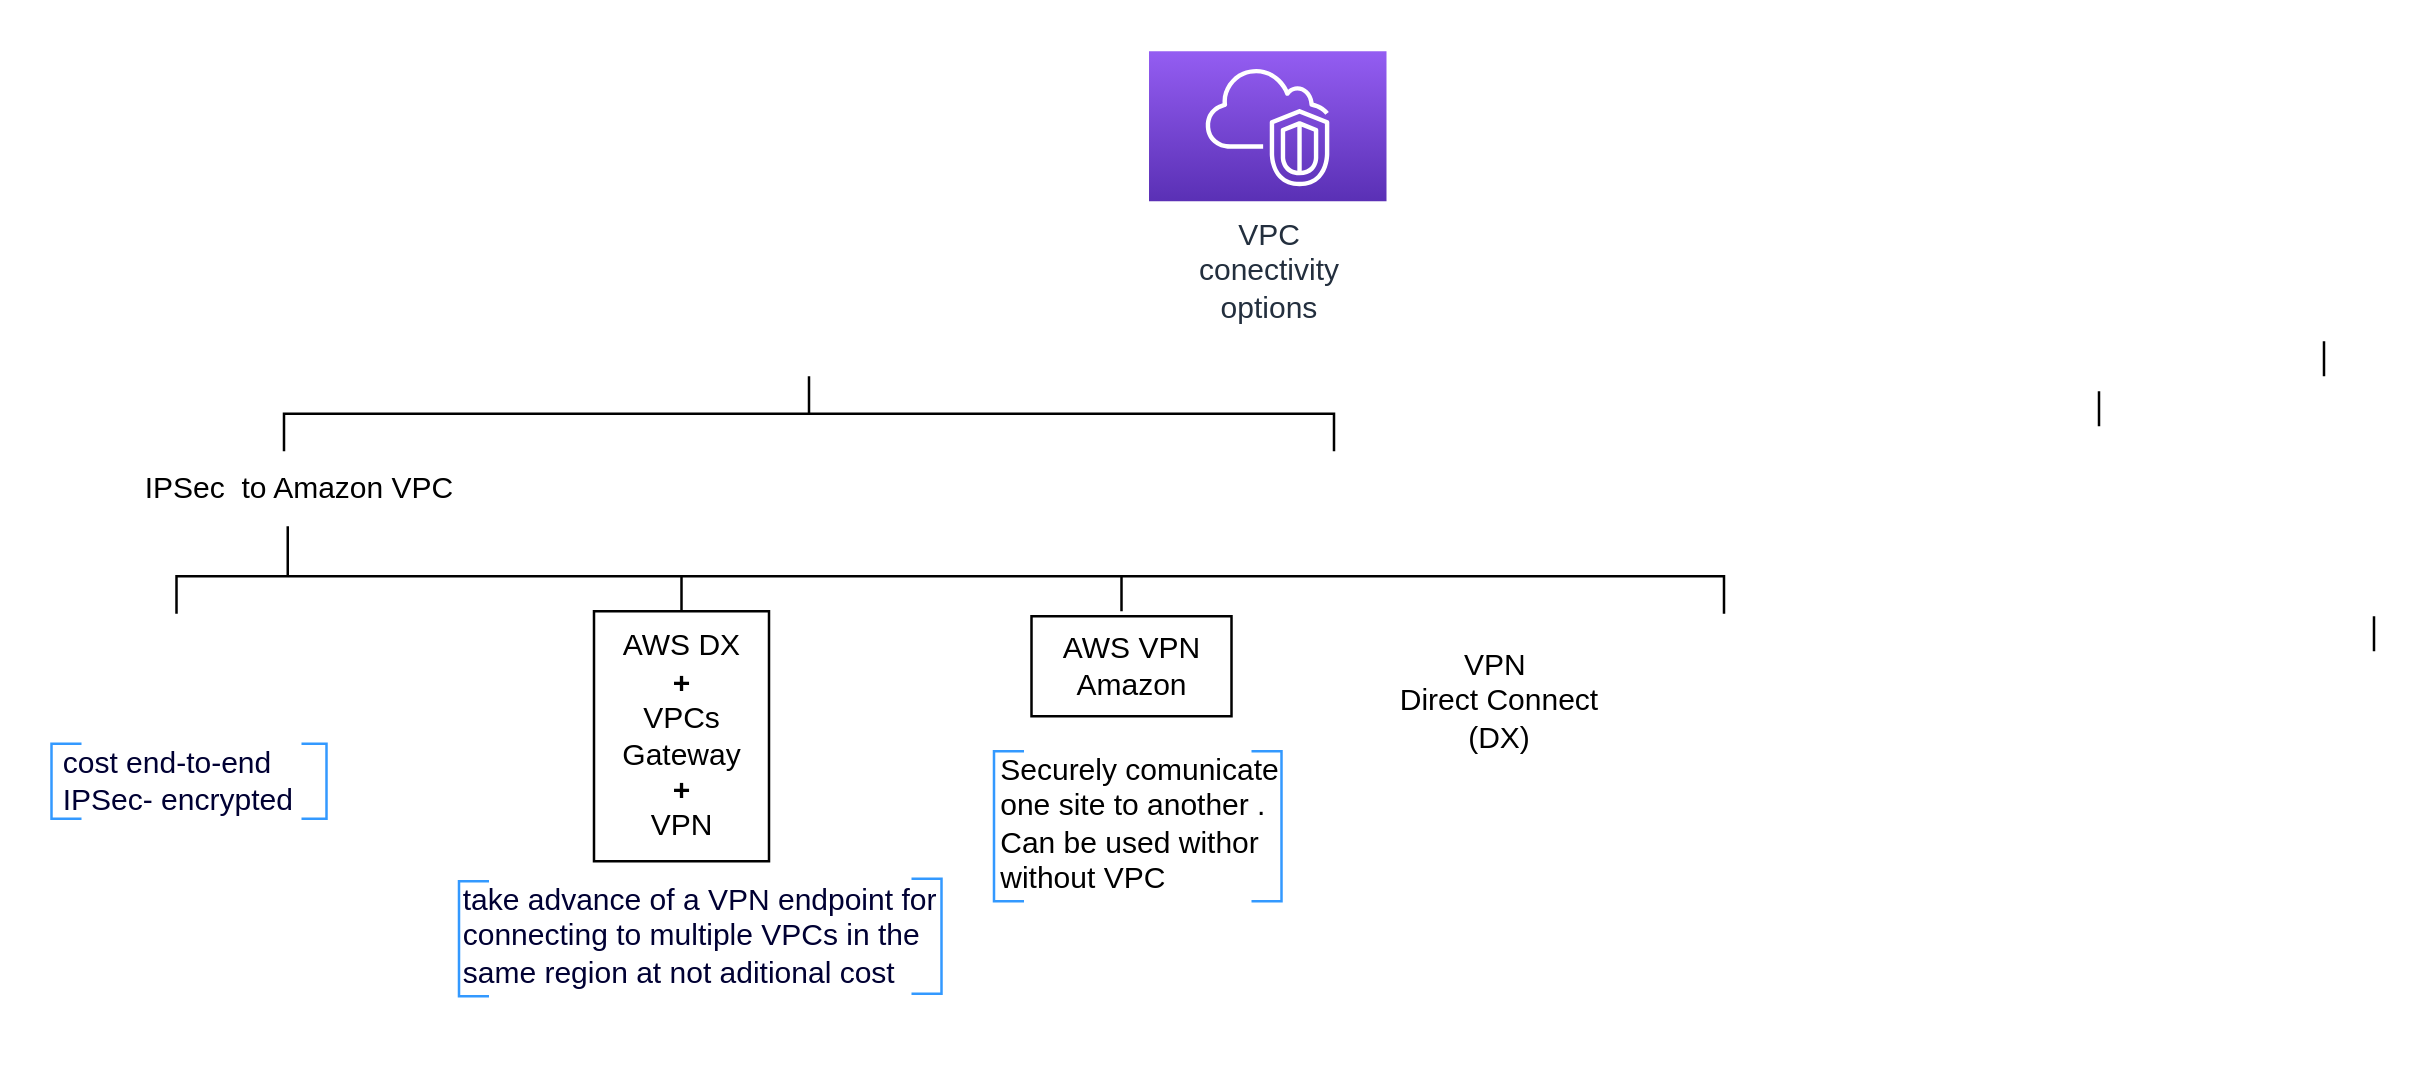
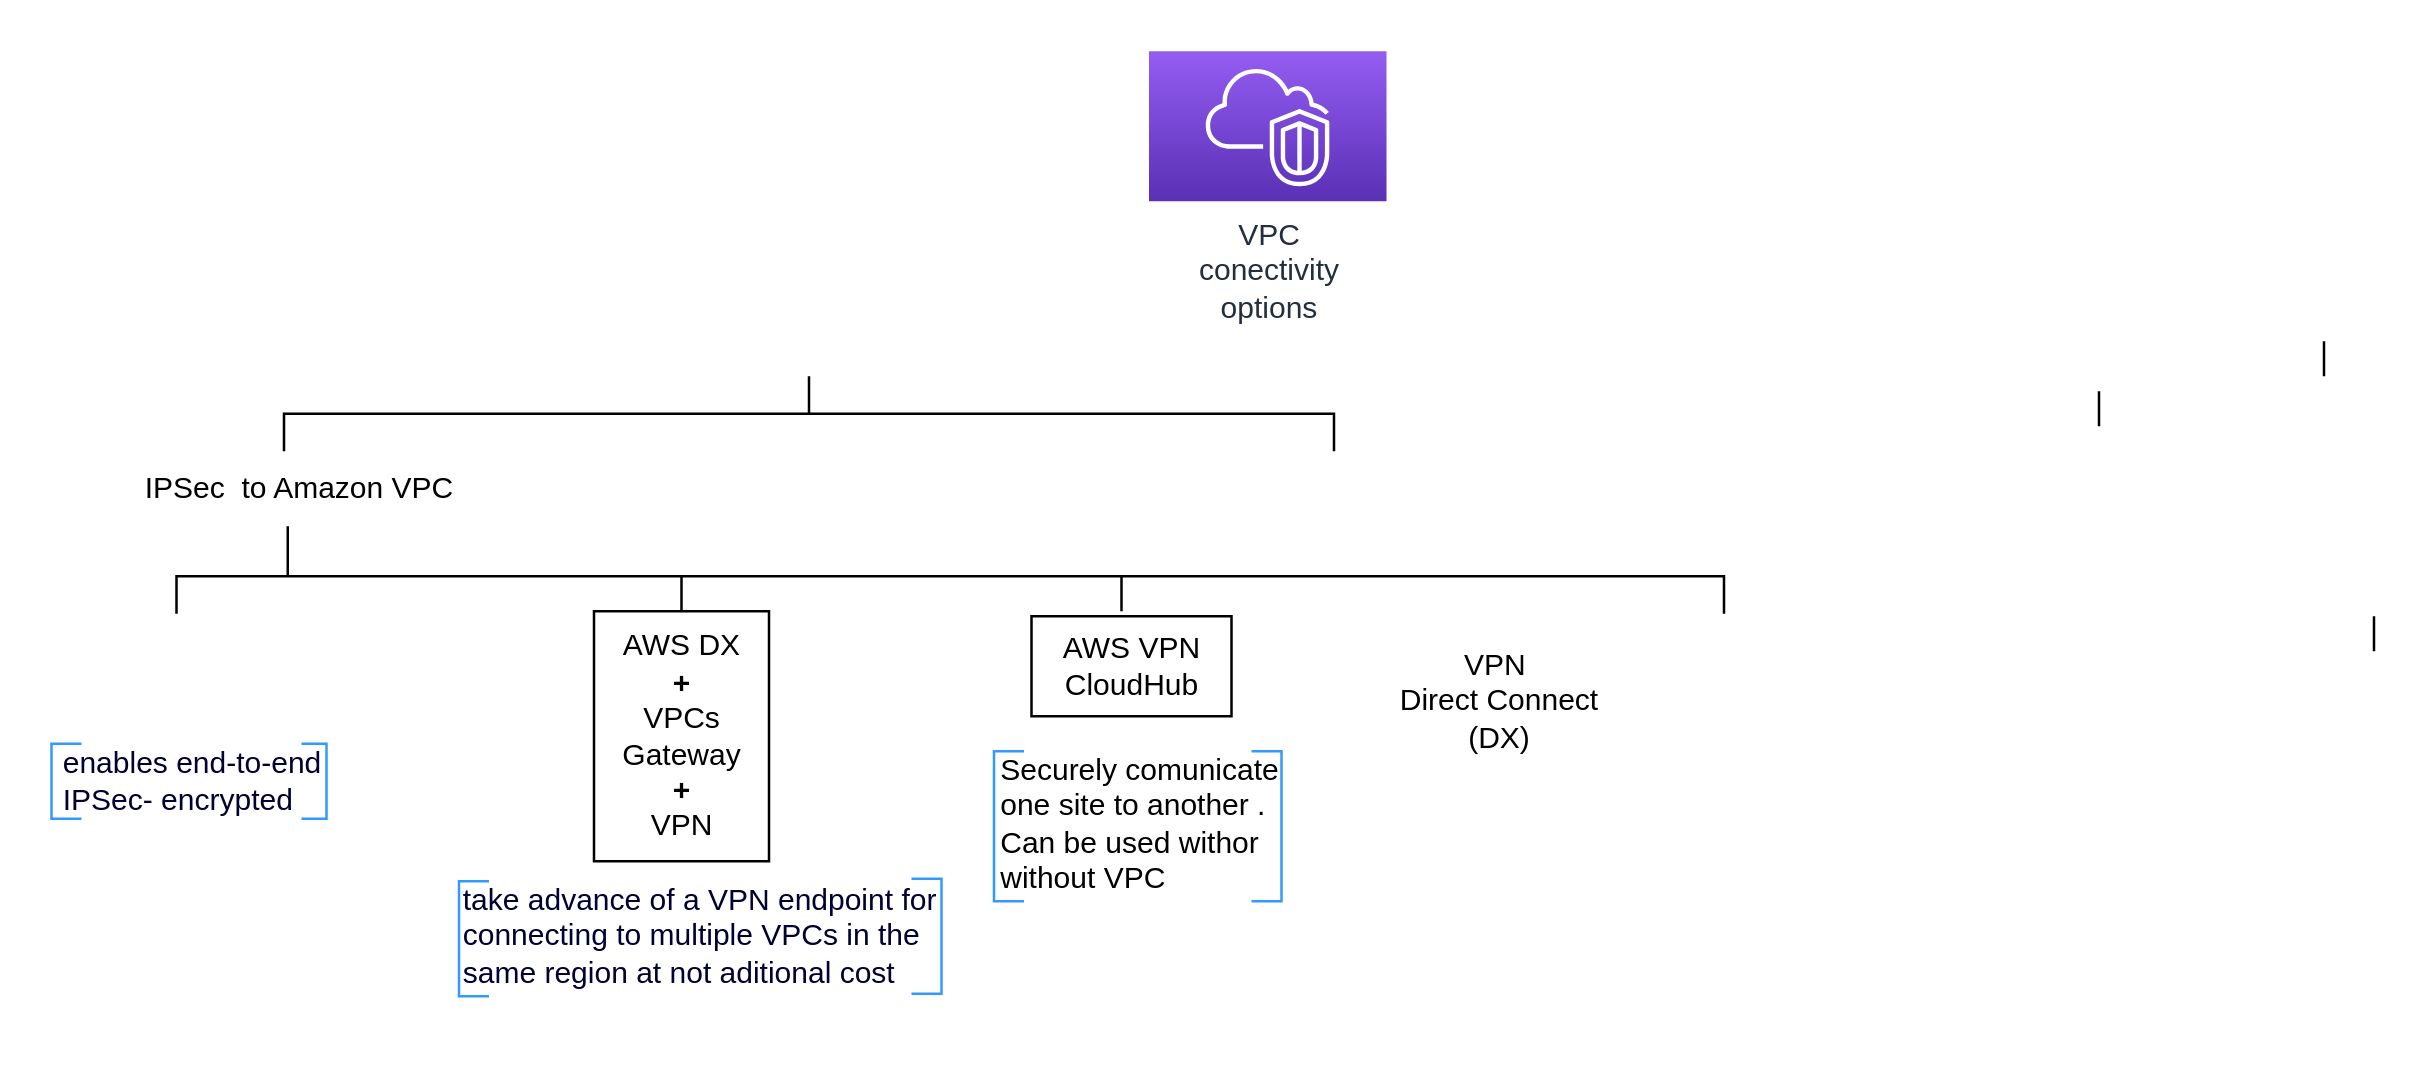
(1133, 666) -> (1133, 666)
(194, 781) -> (207, 781)
